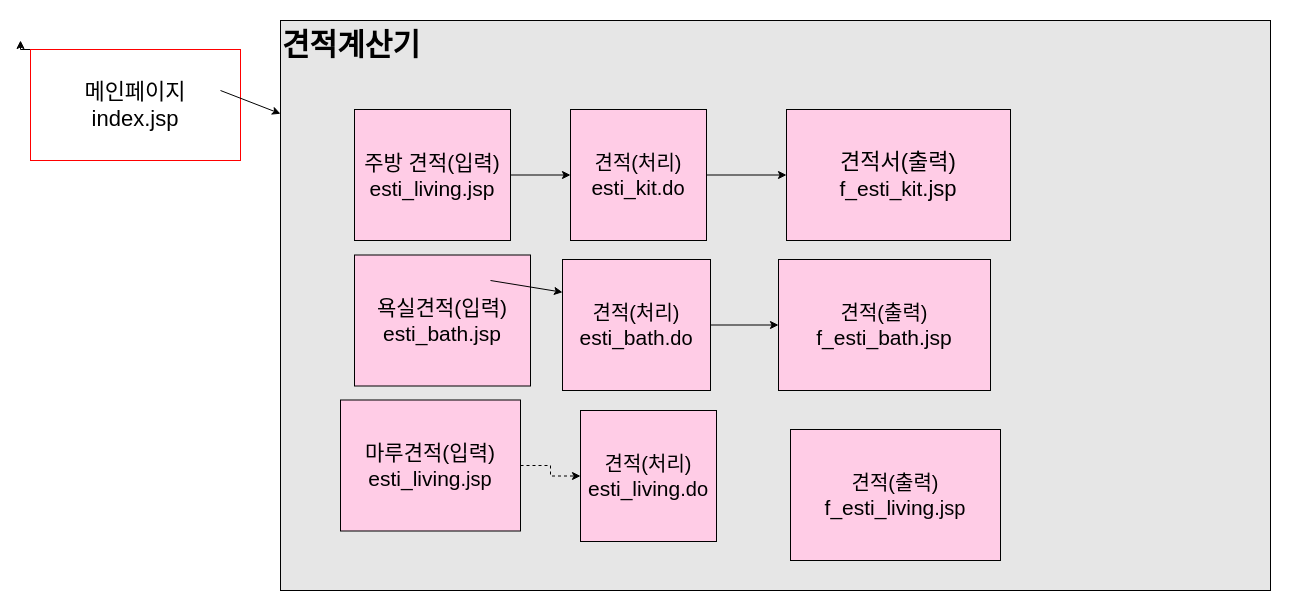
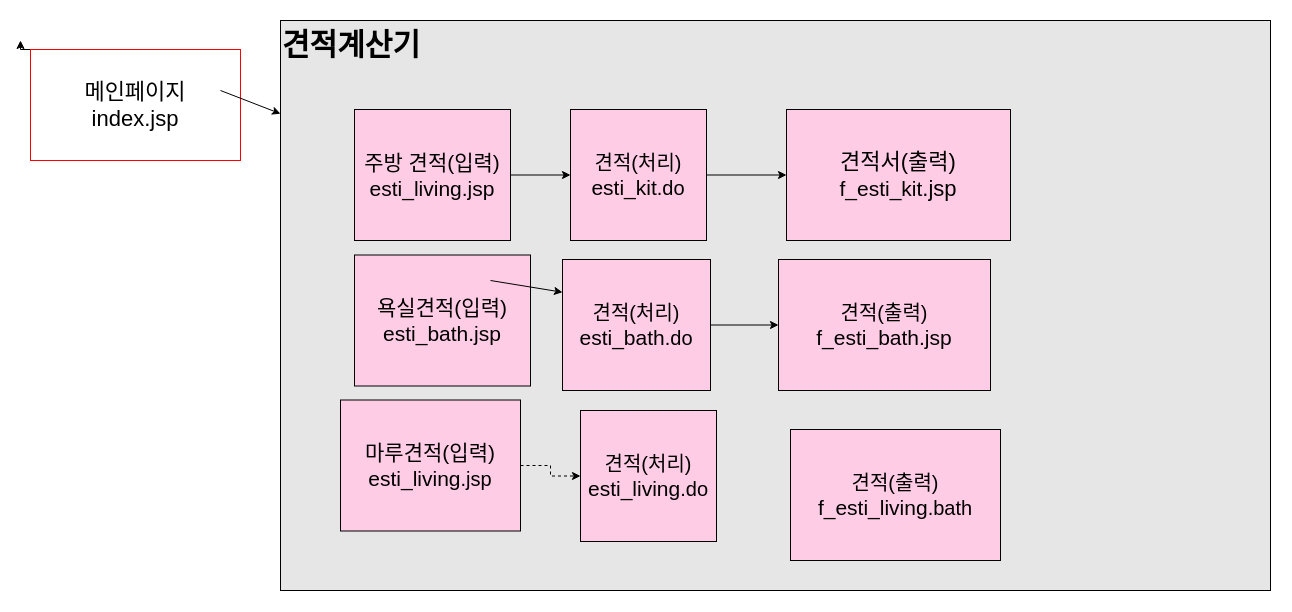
(896, 496) -> (896, 496)
